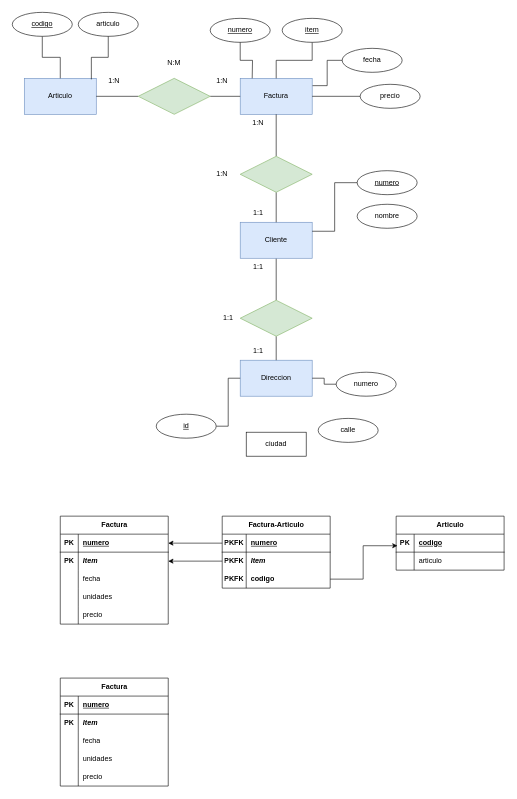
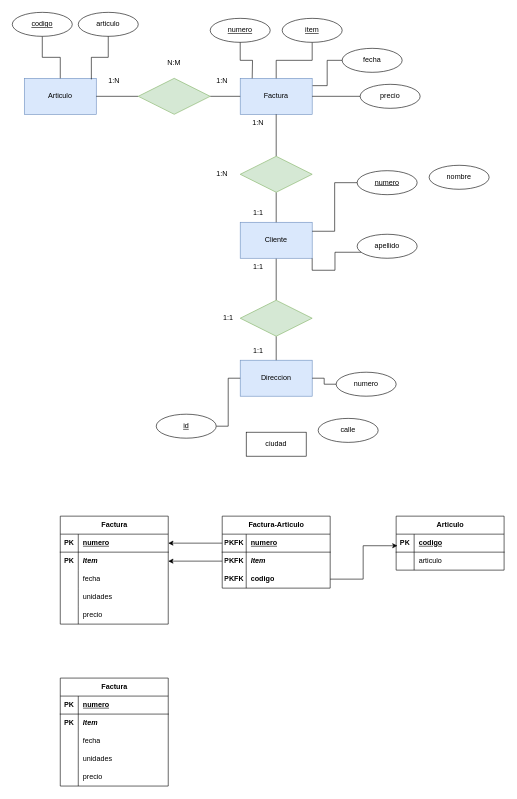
(387, 216) -> (459, 177)
none -> (387, 246)
none -> (335, 265)
